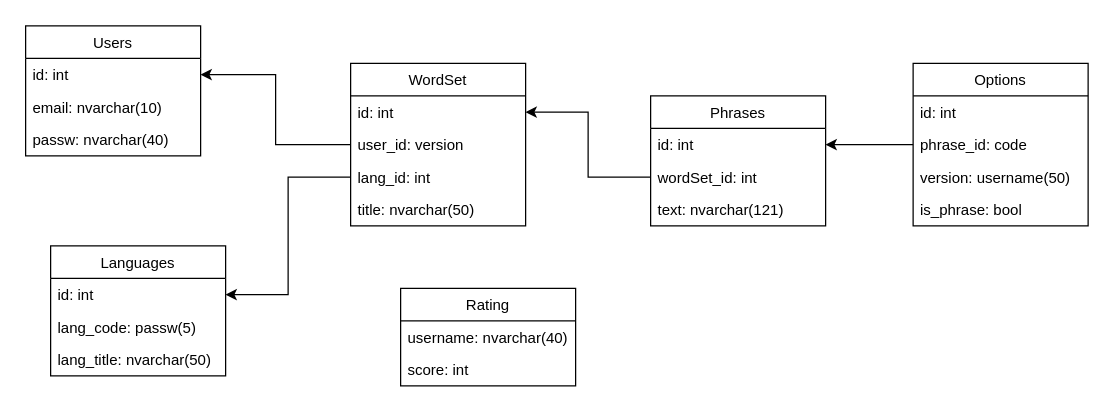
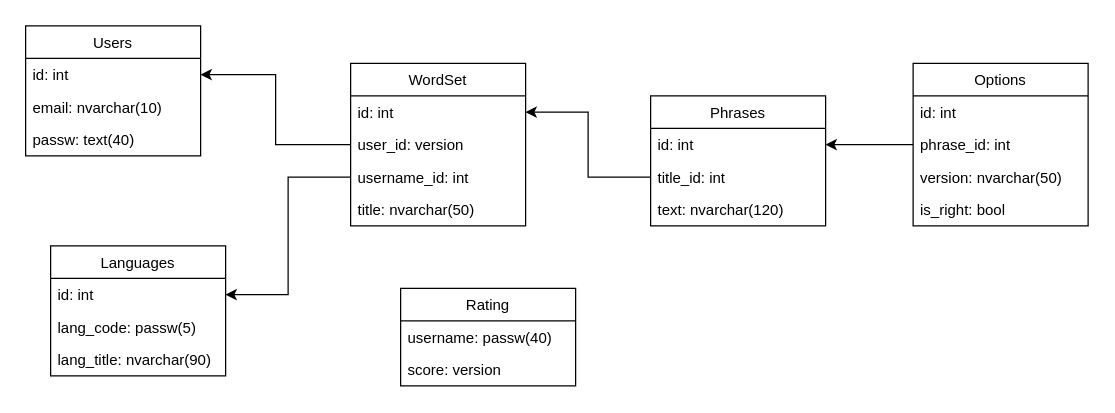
(108, 140) -> (92, 140)
(977, 145) -> (971, 145)
(398, 178) -> (417, 178)
(713, 178) -> (700, 178)
(1002, 178) -> (1002, 178)
(733, 210) -> (733, 210)
(975, 210) -> (969, 210)
(496, 338) -> (483, 338)
(149, 360) -> (149, 360)
(444, 370) -> (460, 370)
